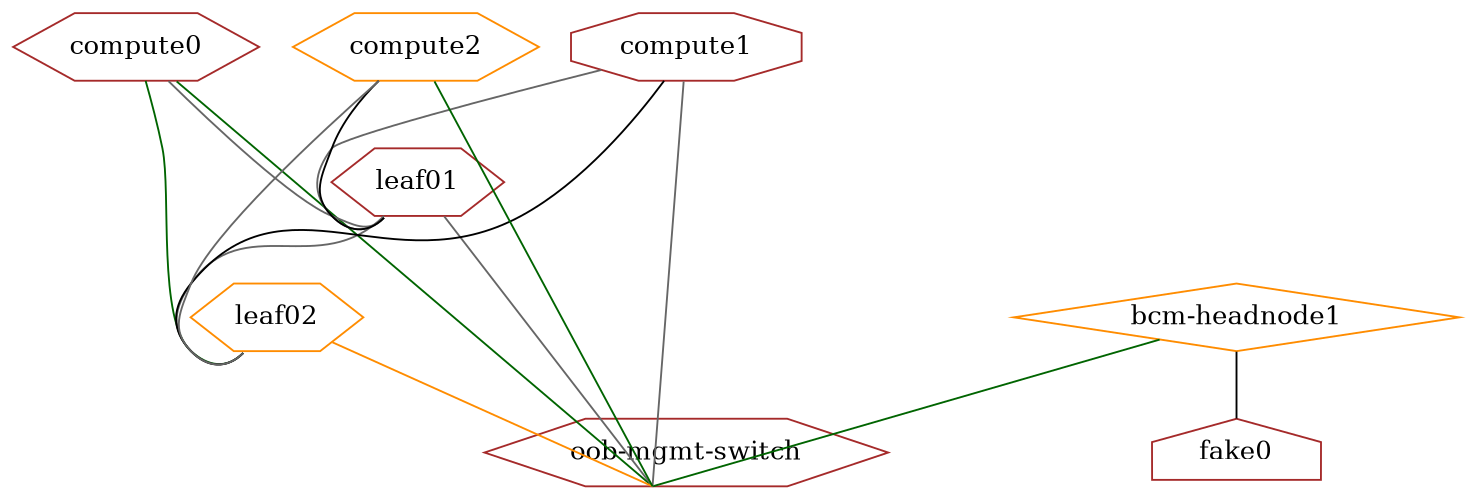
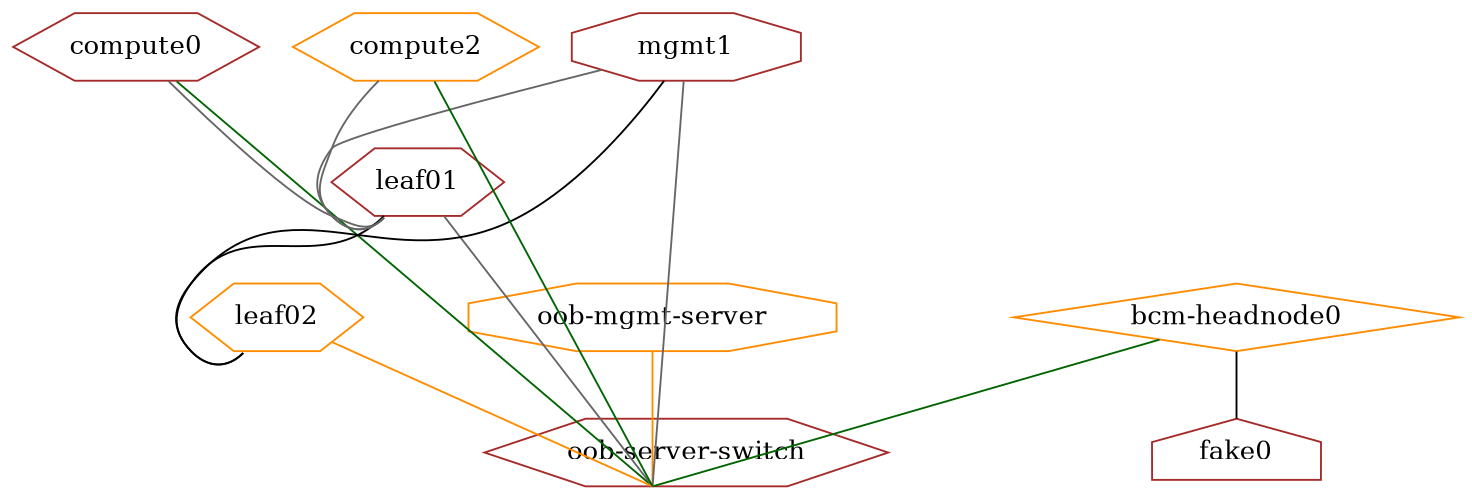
(686, 47) -> (686, 47)
(323, 171) -> (342, 127)
(233, 224) -> none
(270, 246) -> (270, 246)
(167, 247) -> none
none -> (653, 317)
(1237, 317) -> (1237, 317)
(686, 453) -> (686, 453)
